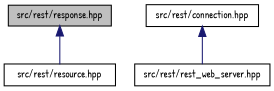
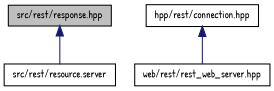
(202, 16) -> (202, 16)
(60, 75) -> (60, 75)
(202, 75) -> (202, 75)
